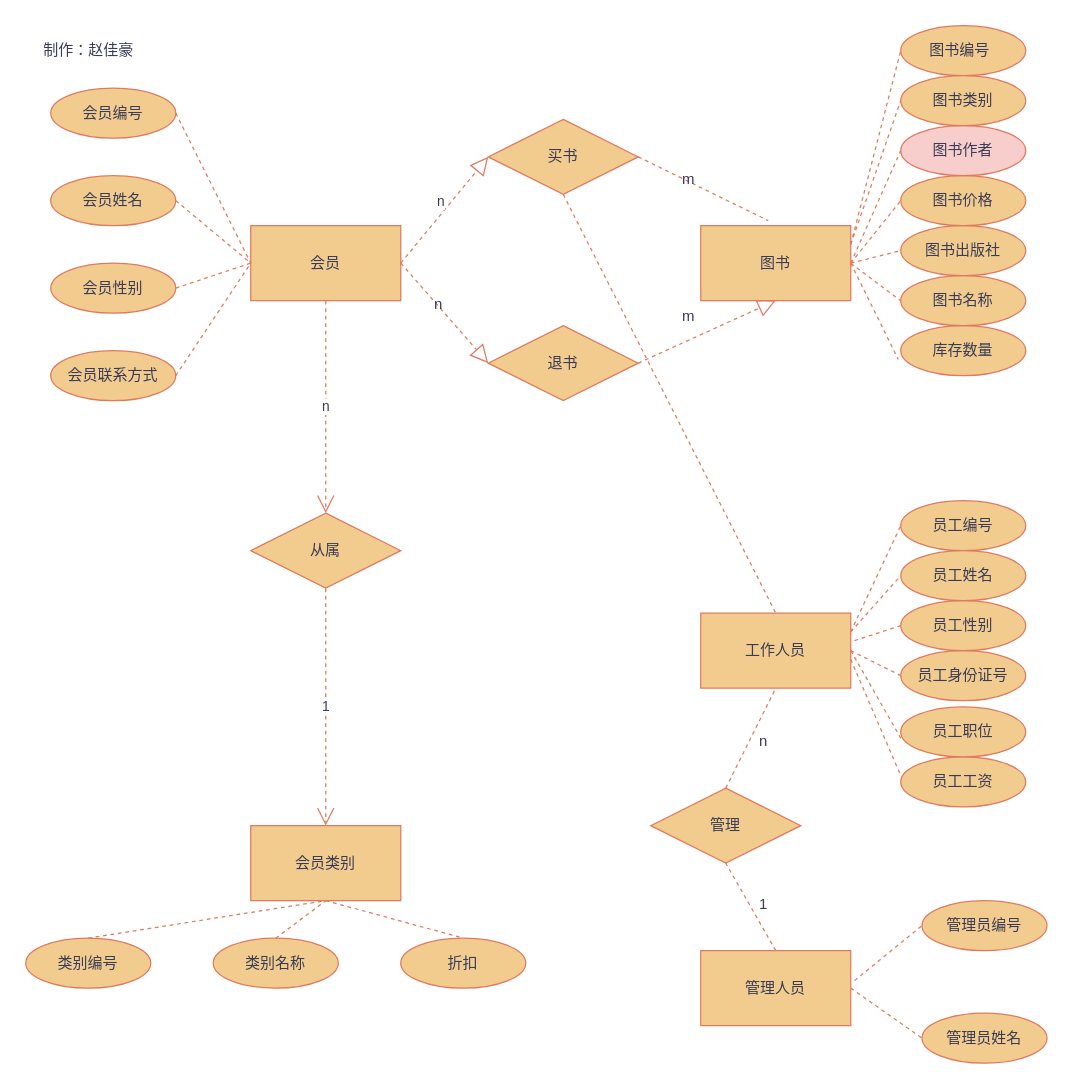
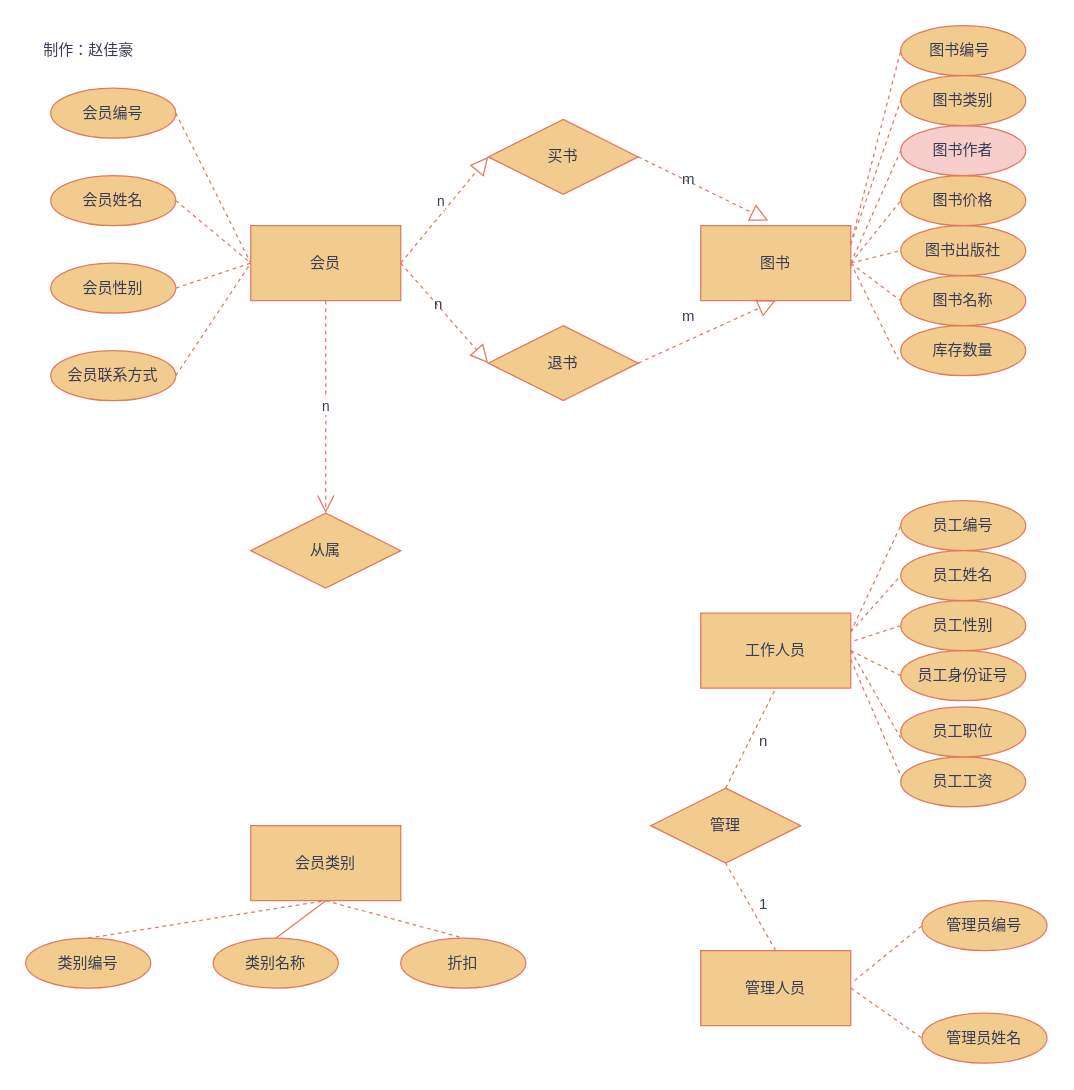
(758, 216) -> (750, 212)
(669, 403) -> none
(326, 705) -> none
(300, 920) -> (300, 920)
